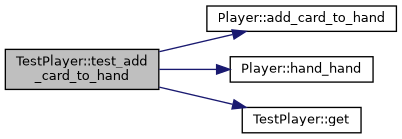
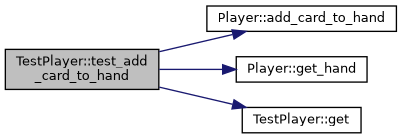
(302, 69) -> (302, 69)
